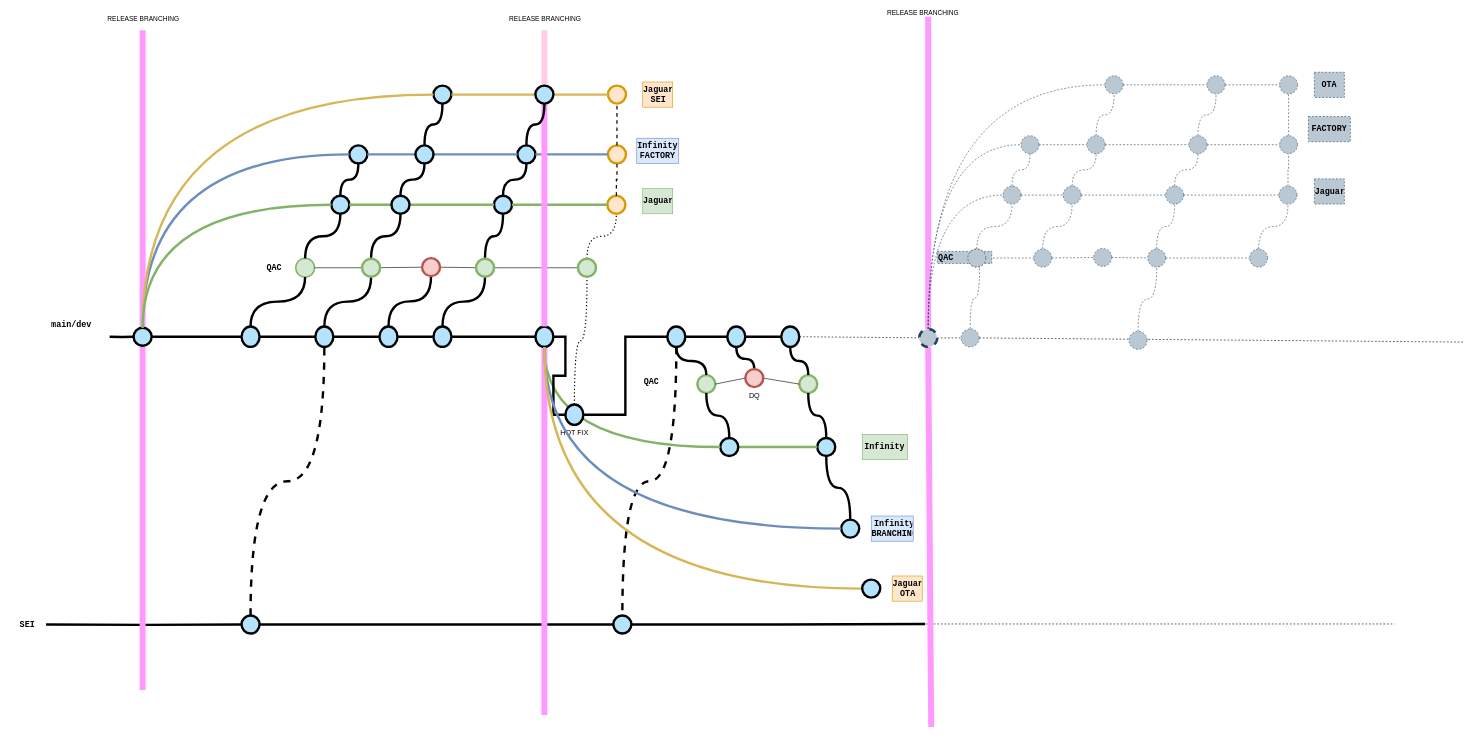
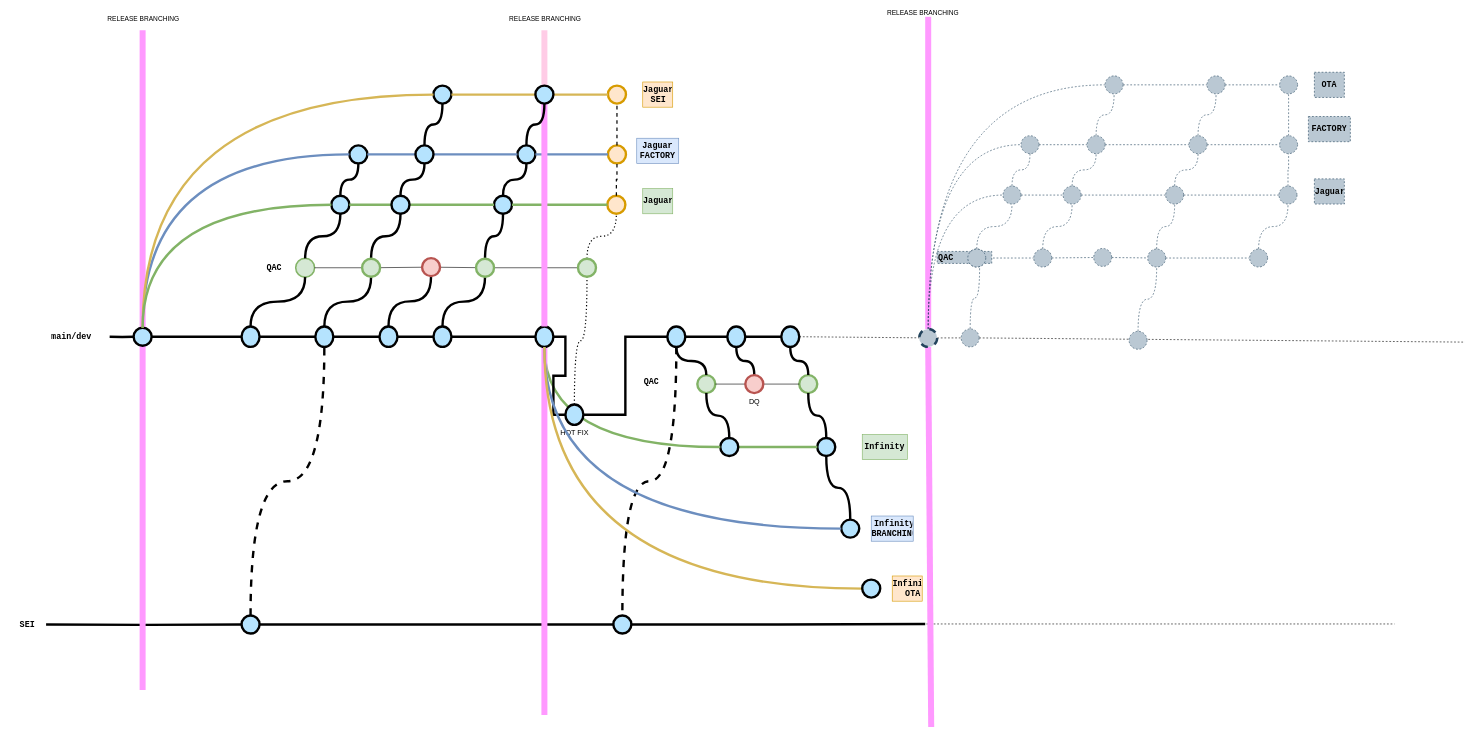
(658, 151) -> (658, 151)
(71, 325) -> (71, 337)
(755, 378) -> (755, 384)
(908, 589) -> (908, 589)
